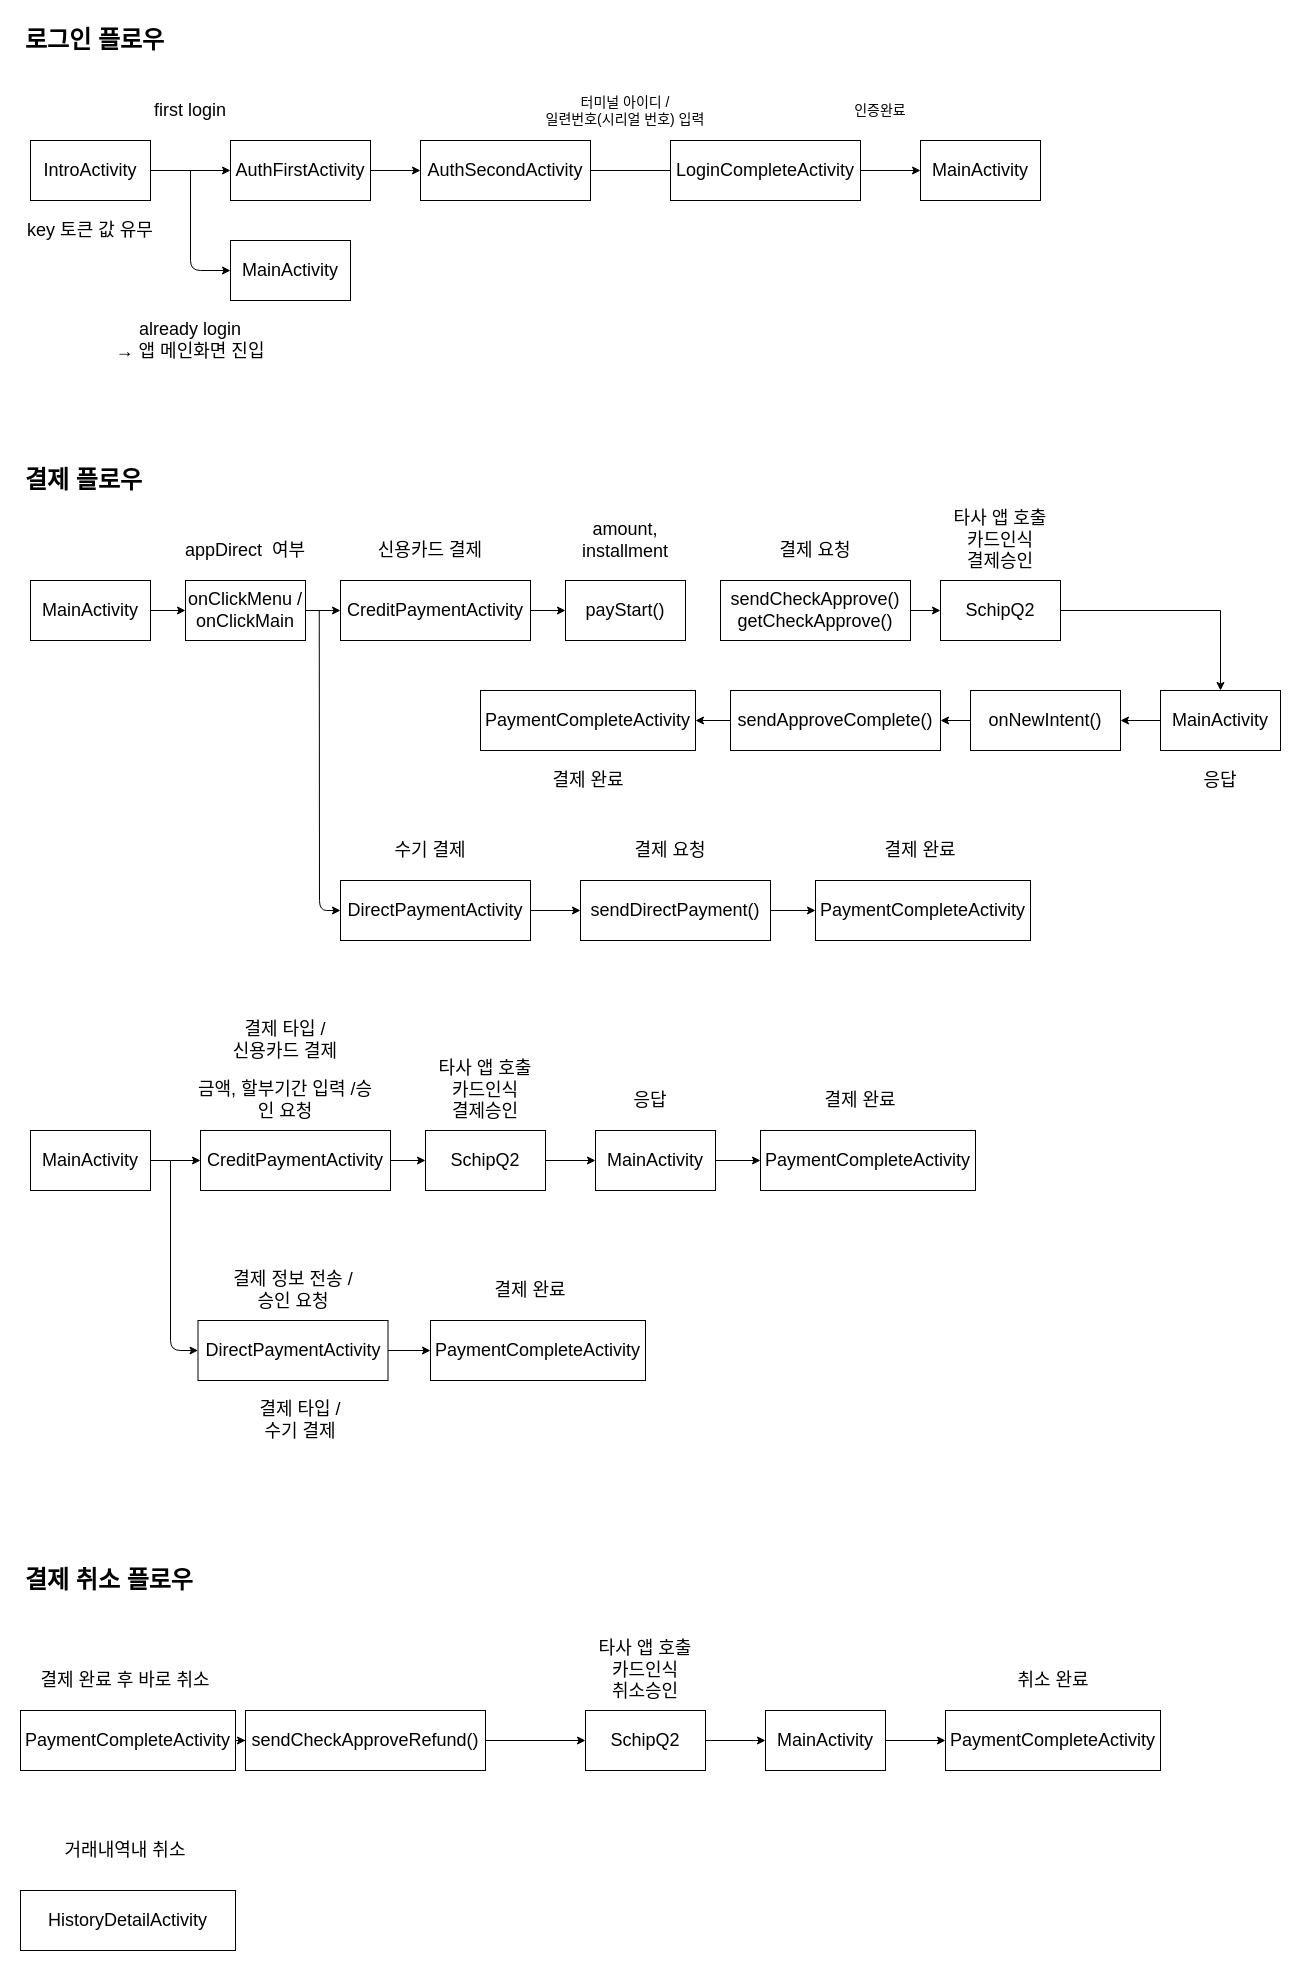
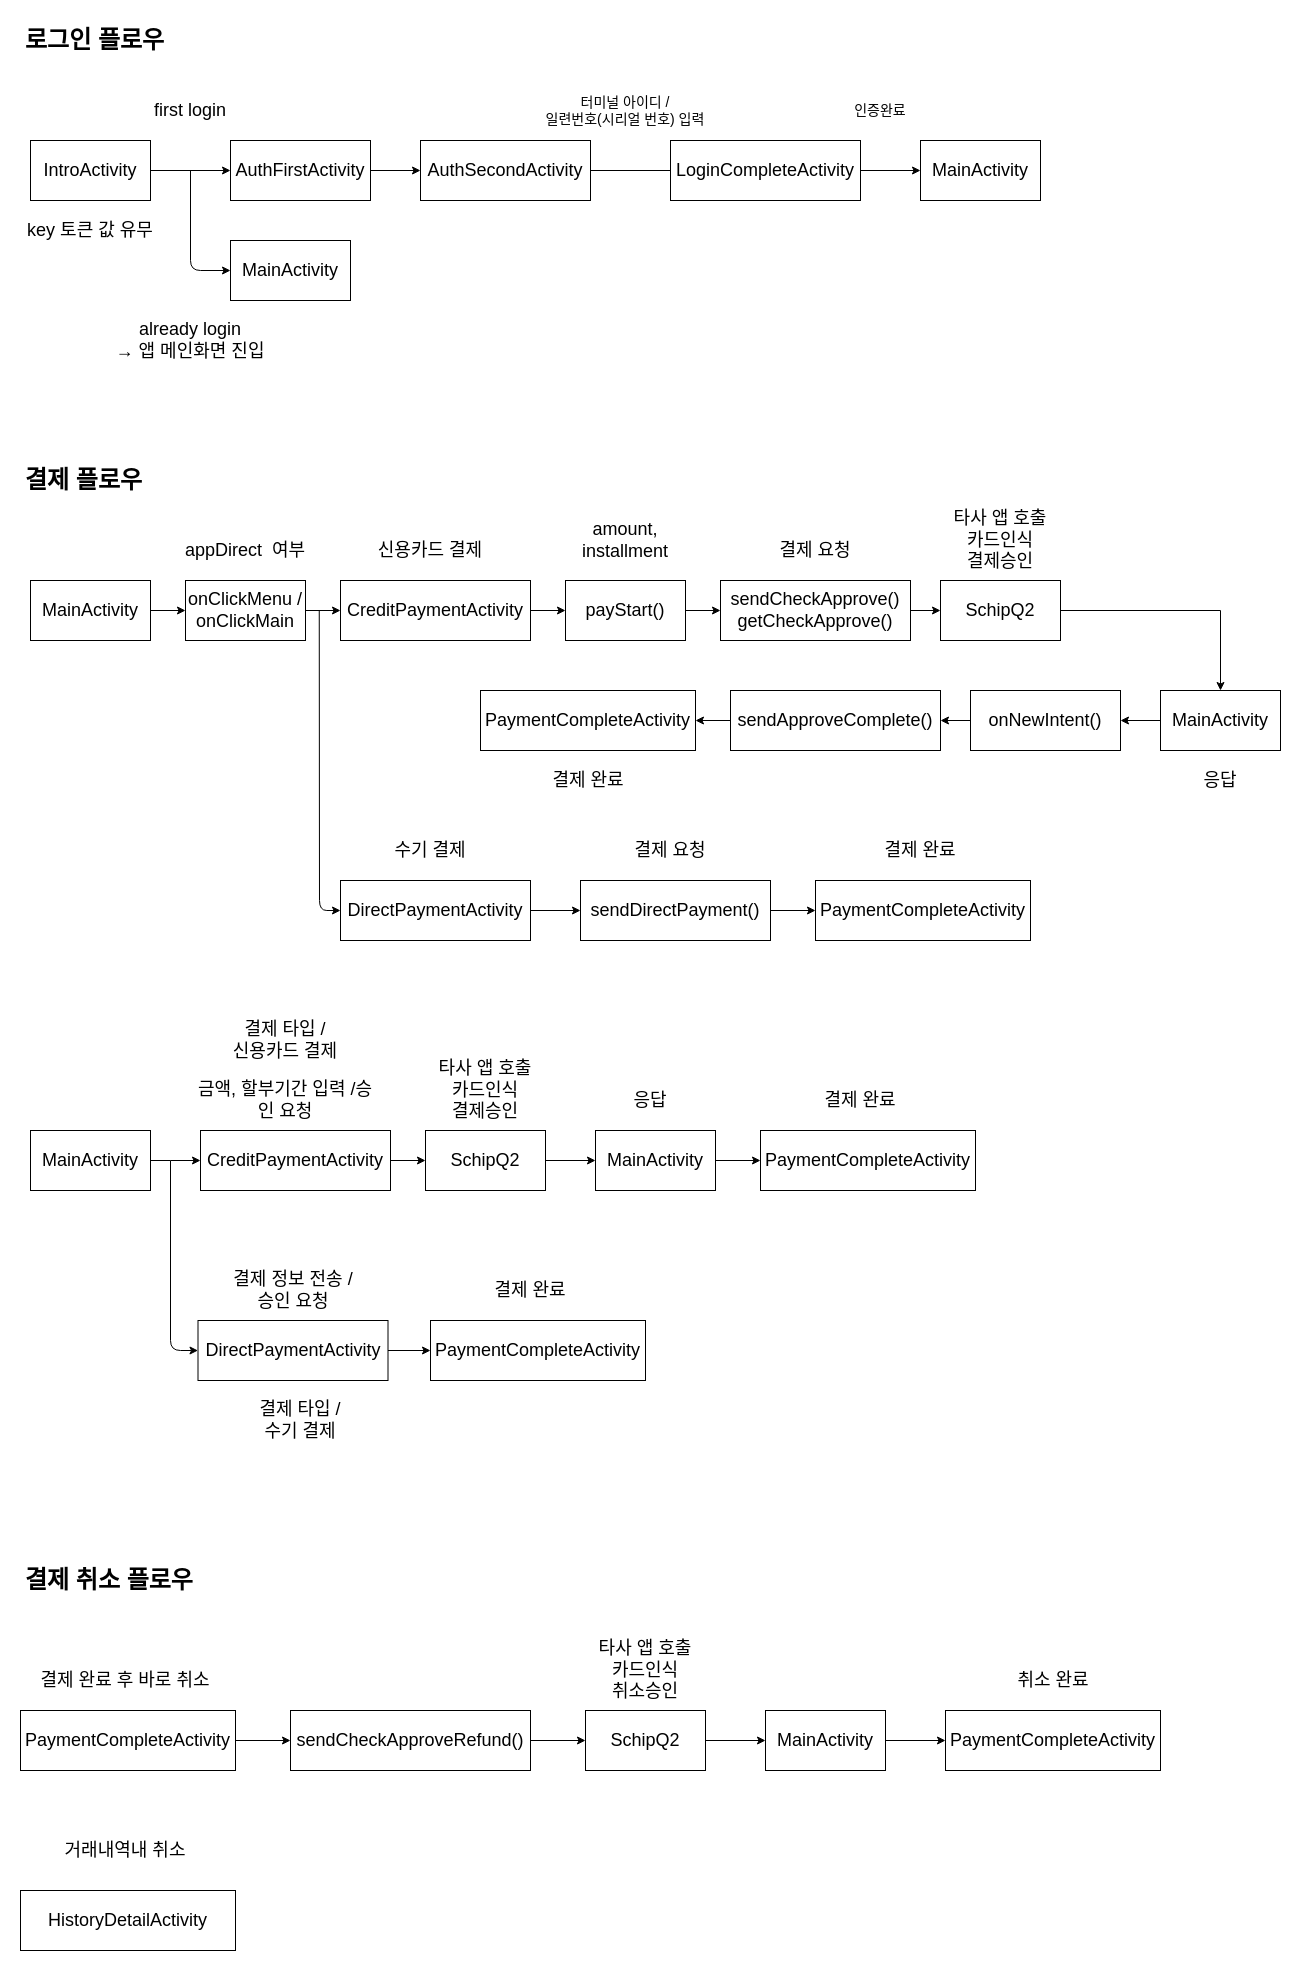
none -> (705, 611)
(366, 1741) -> (411, 1741)
